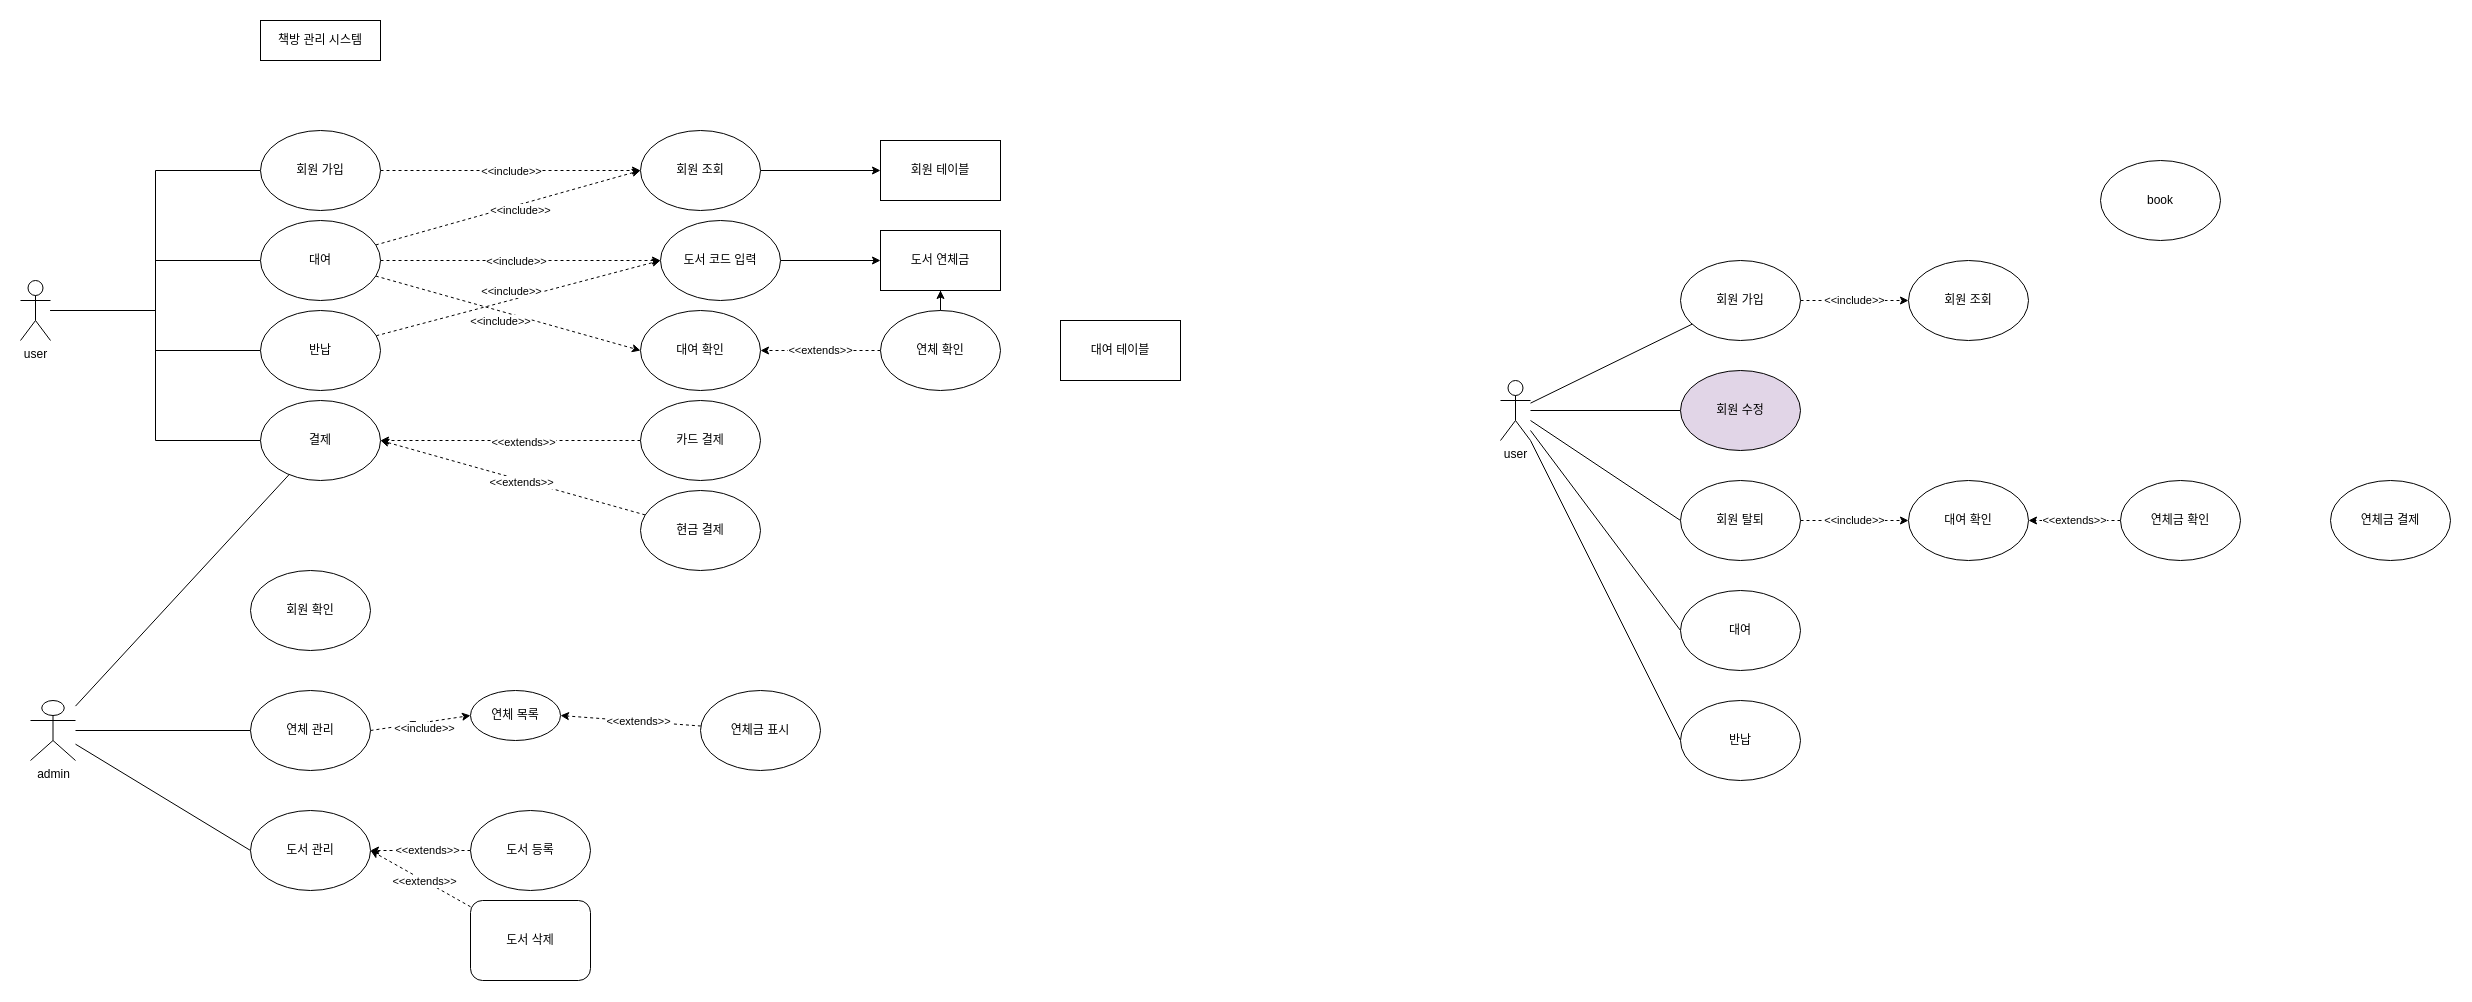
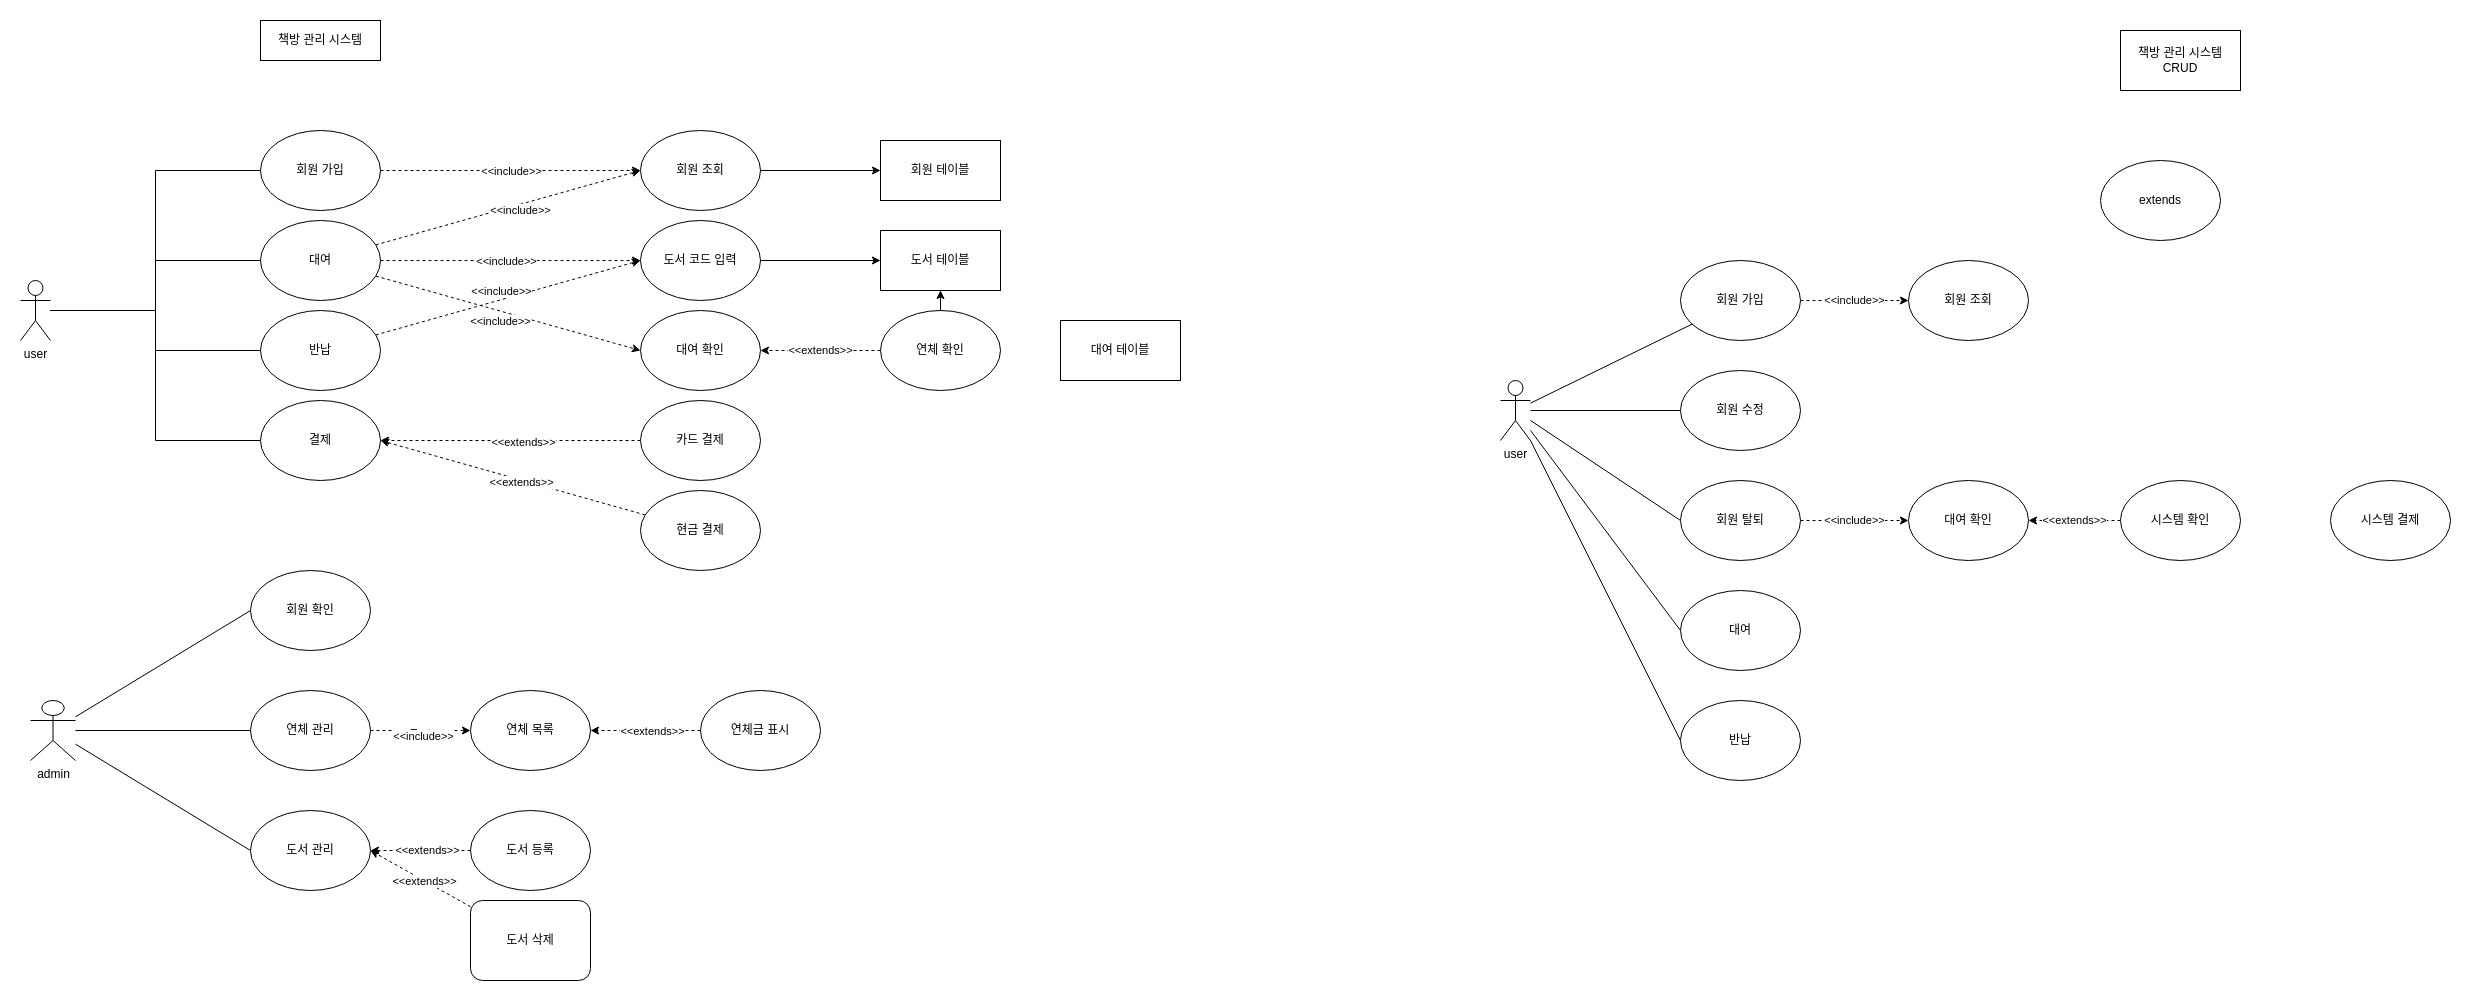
none -> (2181, 61)
(2161, 201) -> (2161, 201)
(721, 261) -> (701, 261)
(941, 261) -> (941, 261)
(1741, 411) -> (1741, 411)
(2181, 521) -> (2181, 521)
(2391, 521) -> (2391, 521)
(182, 591) -> (163, 664)
(516, 716) -> (531, 731)
